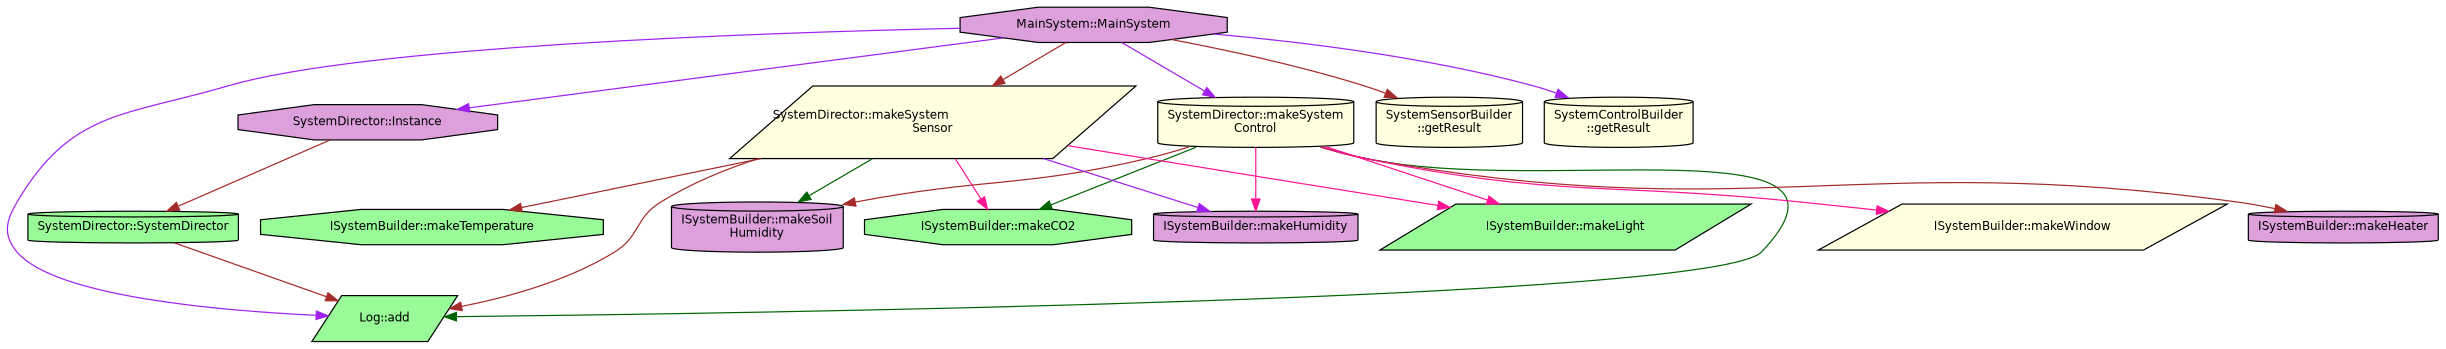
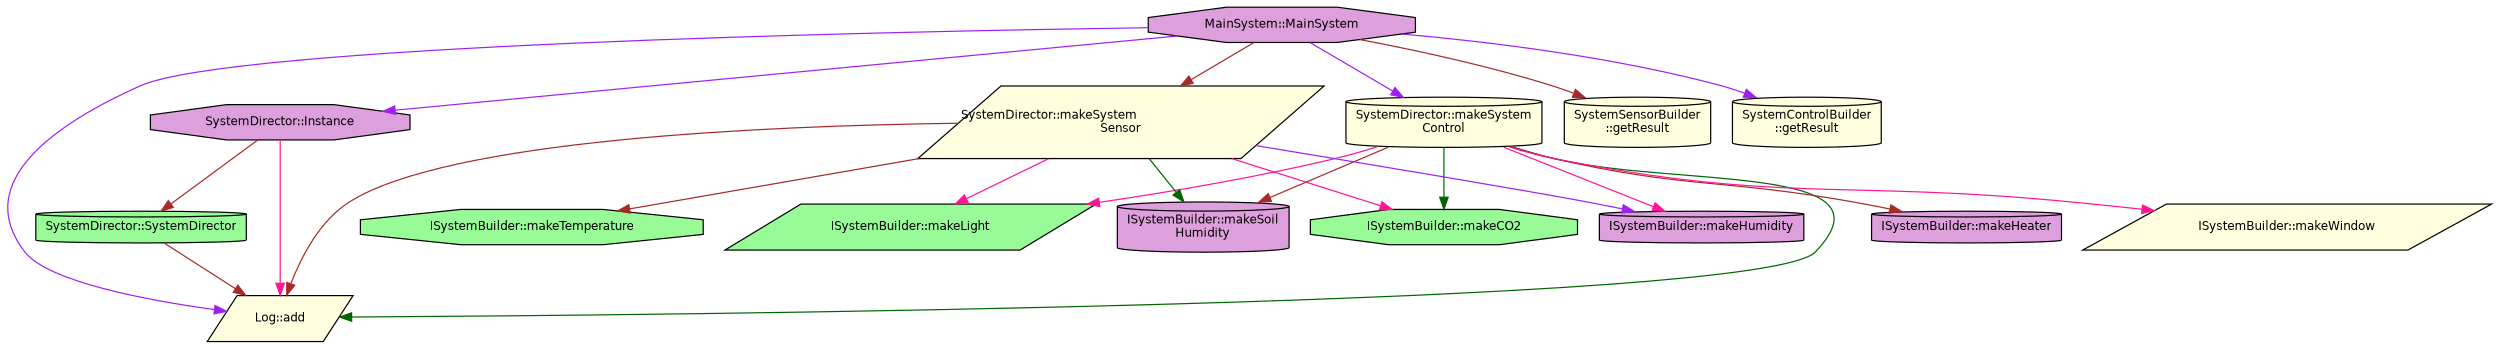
none -> (280, 211)
(385, 319) -> (280, 319)
